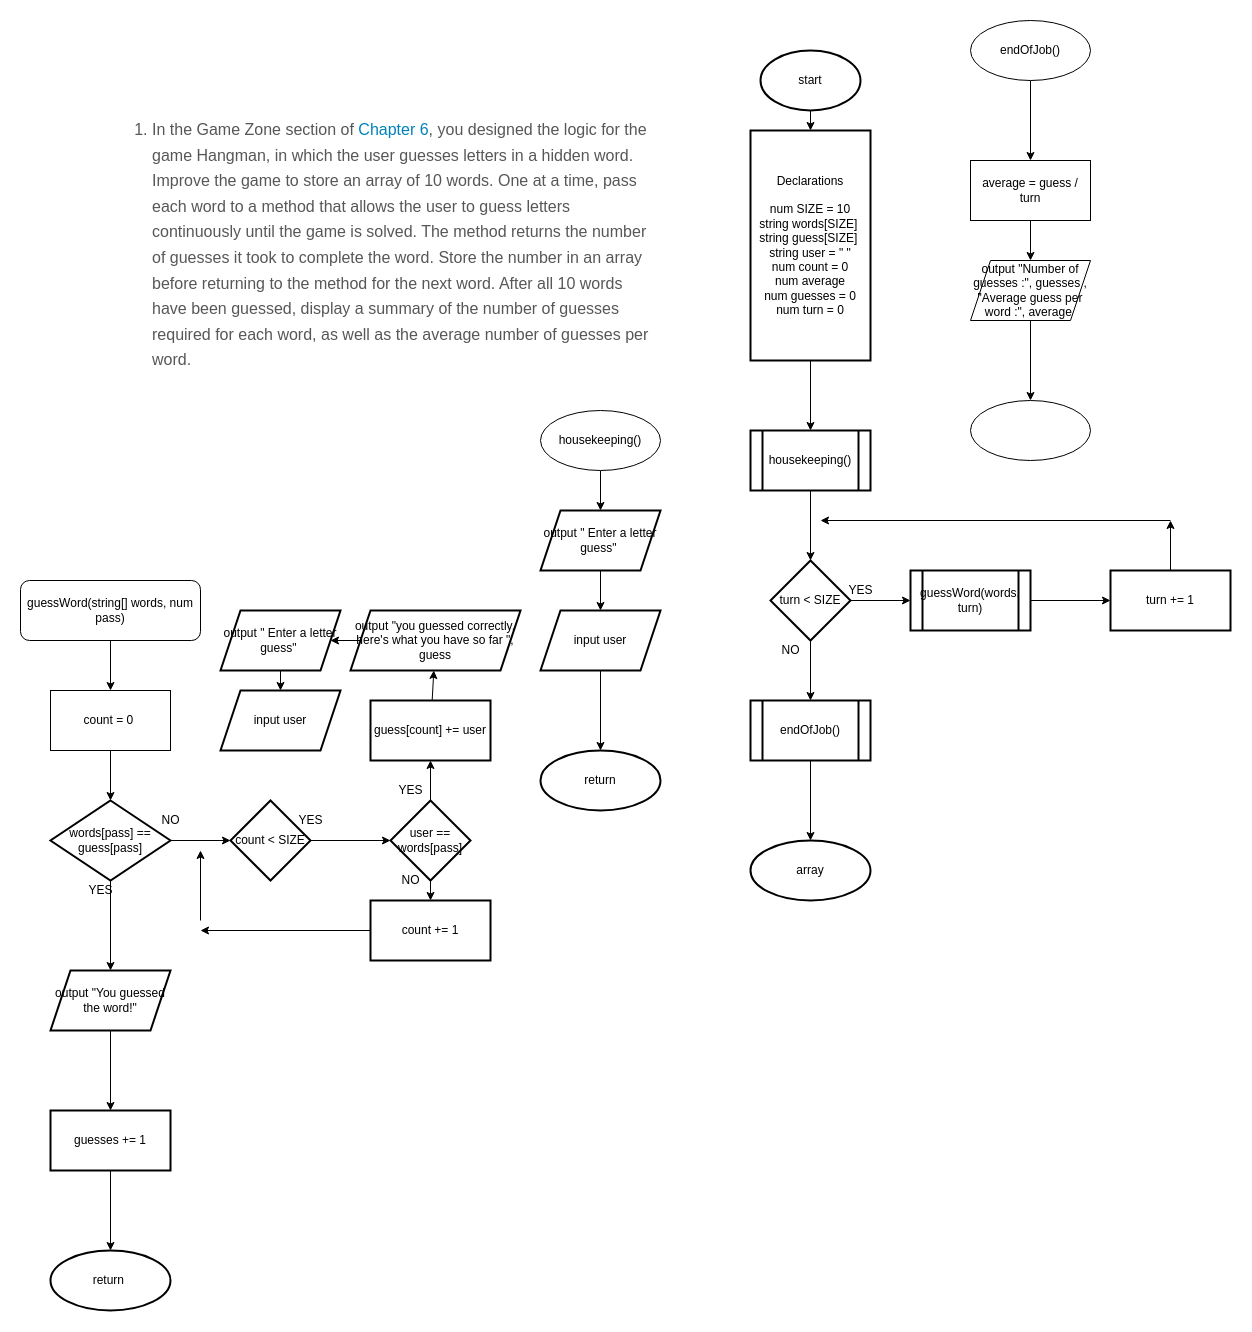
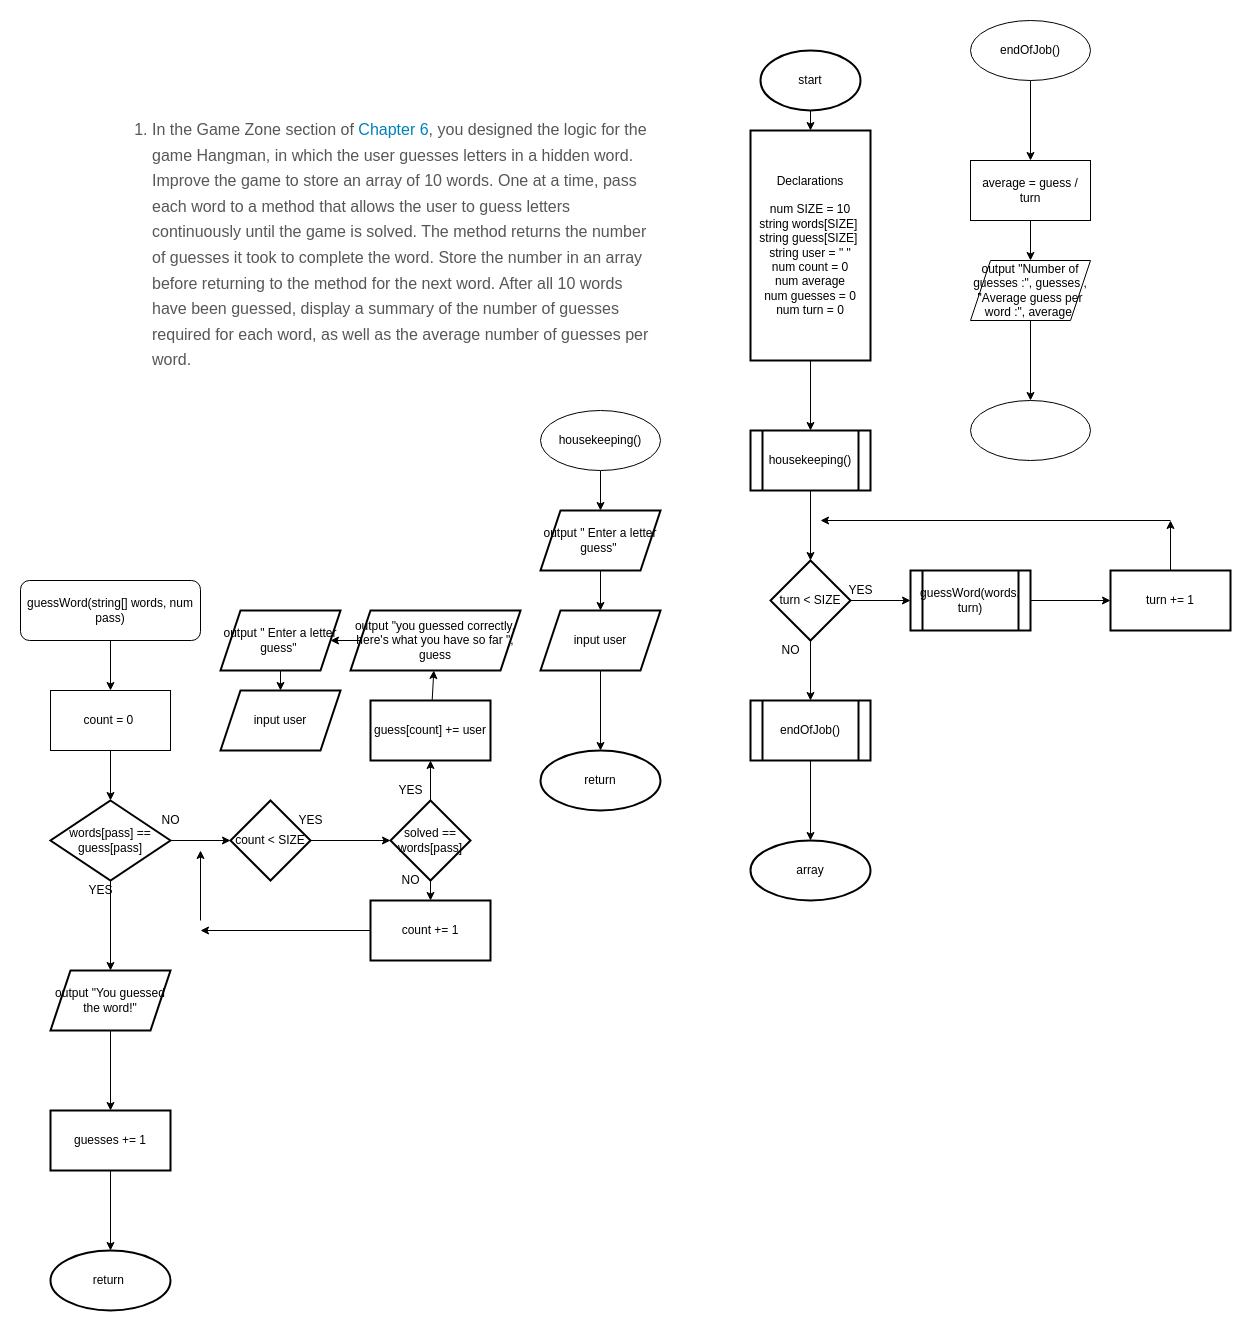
(431, 841) -> (431, 841)
